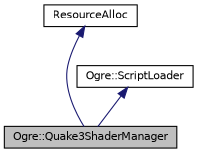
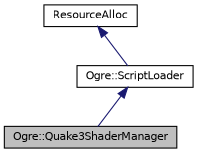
(67, 82) -> (116, 51)
